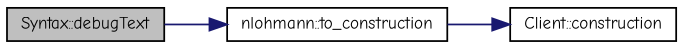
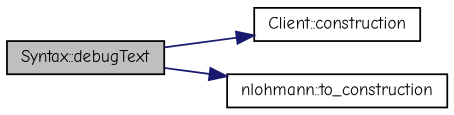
(470, 24) -> (200, 43)
